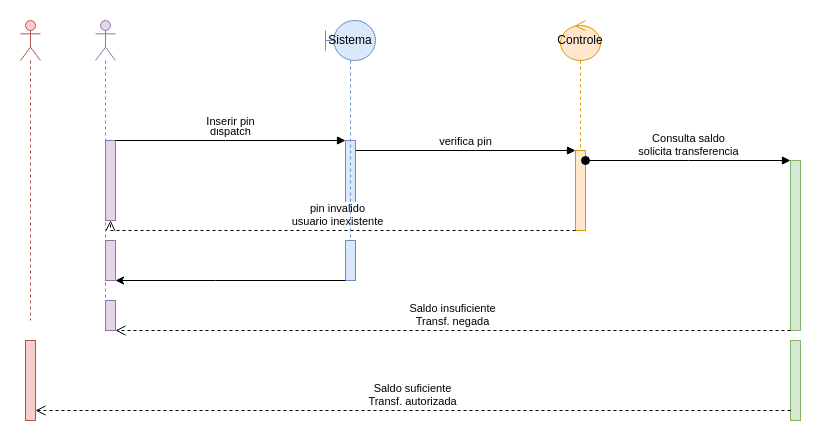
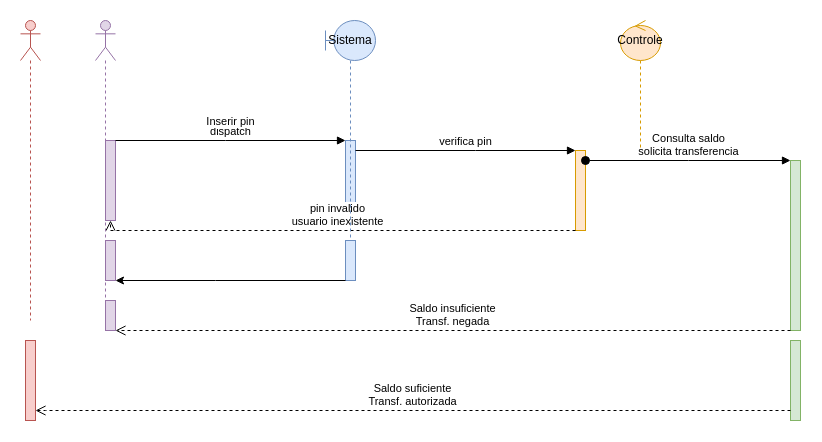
(581, 86) -> (641, 86)
